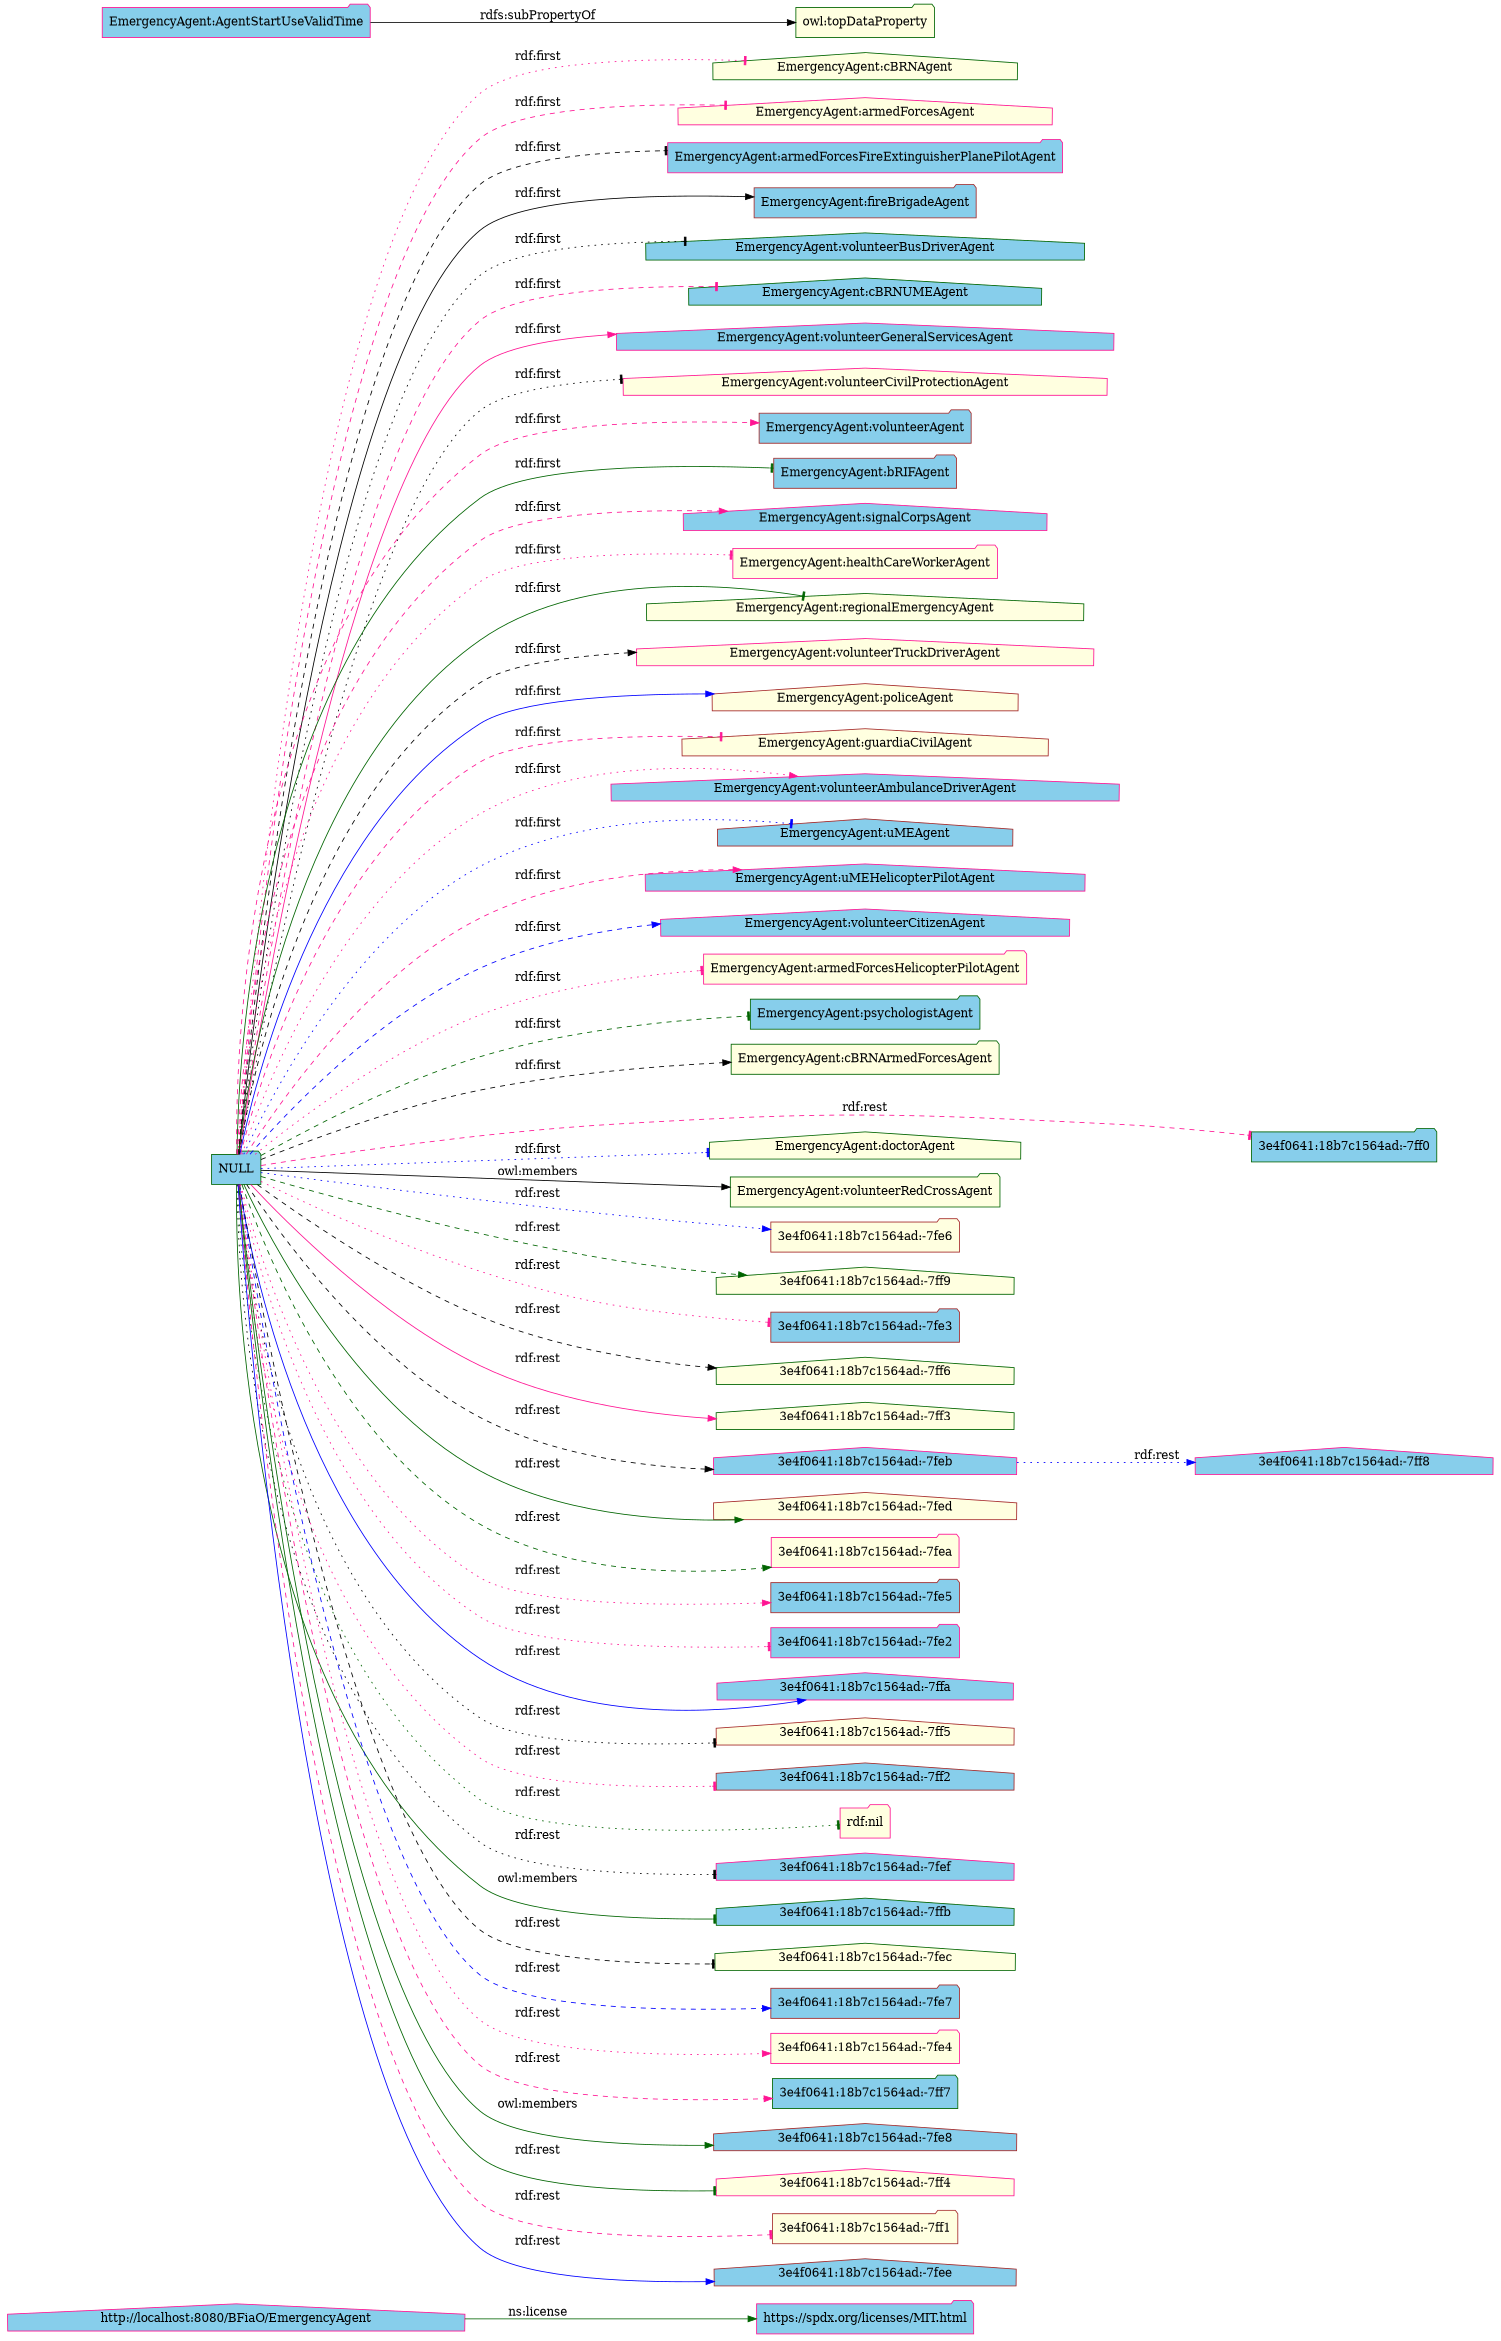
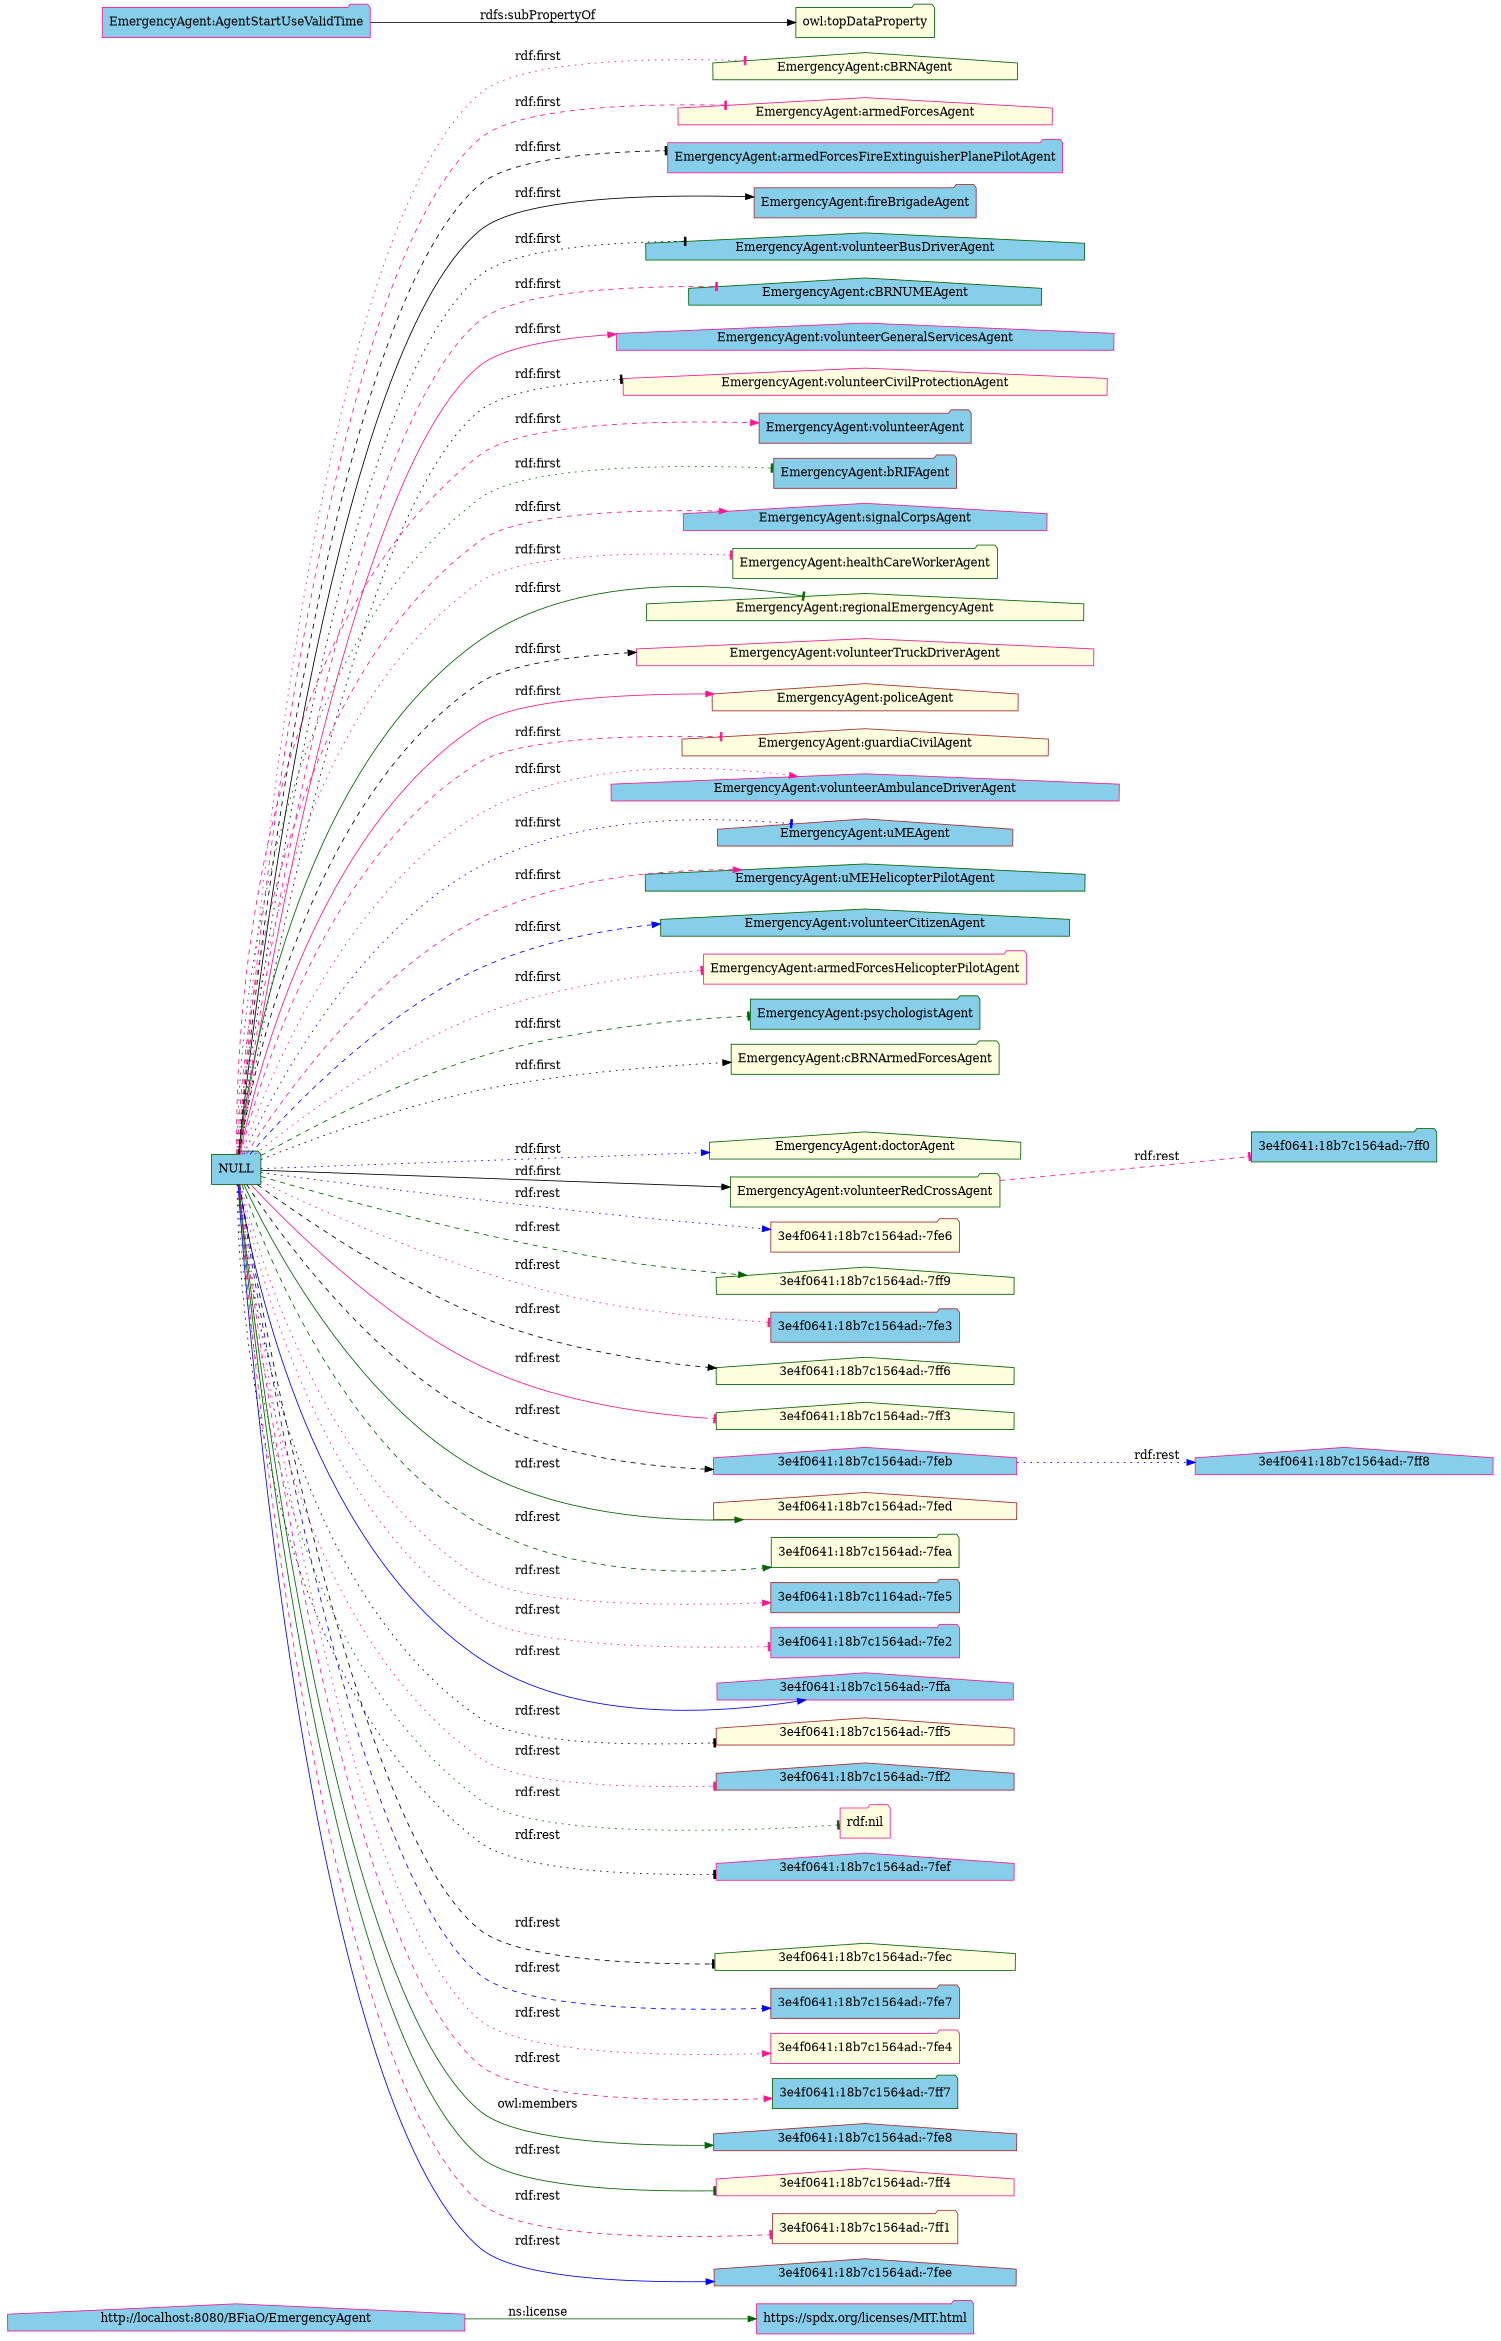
(865, 563) -> (865, 563)
(387, 599) -> (387, 599)
(381, 819) -> (381, 819)
(865, 879) -> (865, 879)
(865, 924) -> (865, 924)
(487, 1089) -> (487, 1089)
(753, 1117) -> (1124, 1169)
(483, 1161) -> (483, 1161)
(538, 1172) -> (538, 1172)
(454, 1352) -> (454, 1352)
(865, 1553) -> (865, 1553)
(865, 1598) -> (865, 1598)
(865, 1913) -> none
